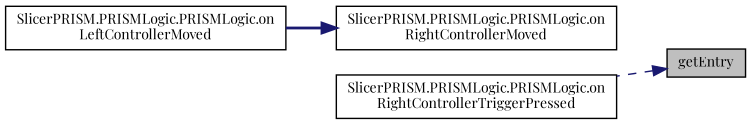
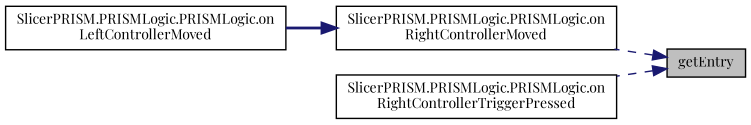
none -> (634, 52)
